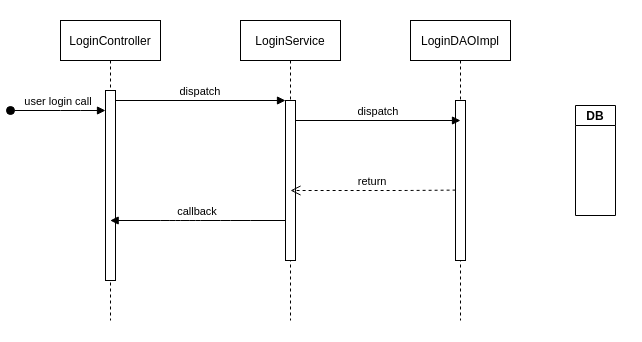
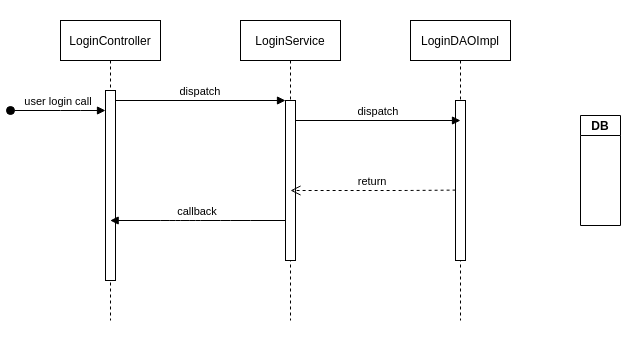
(596, 161) -> (601, 171)
